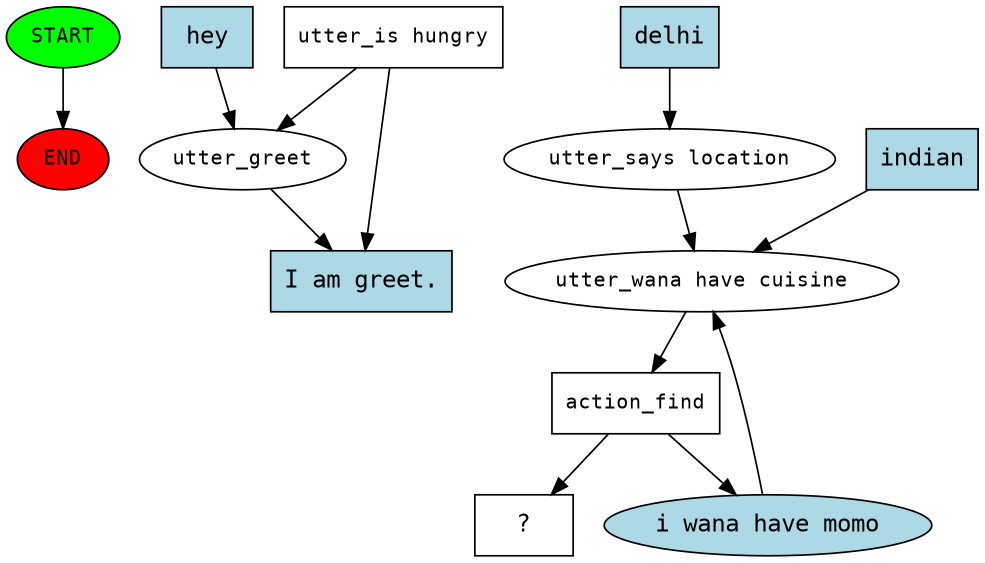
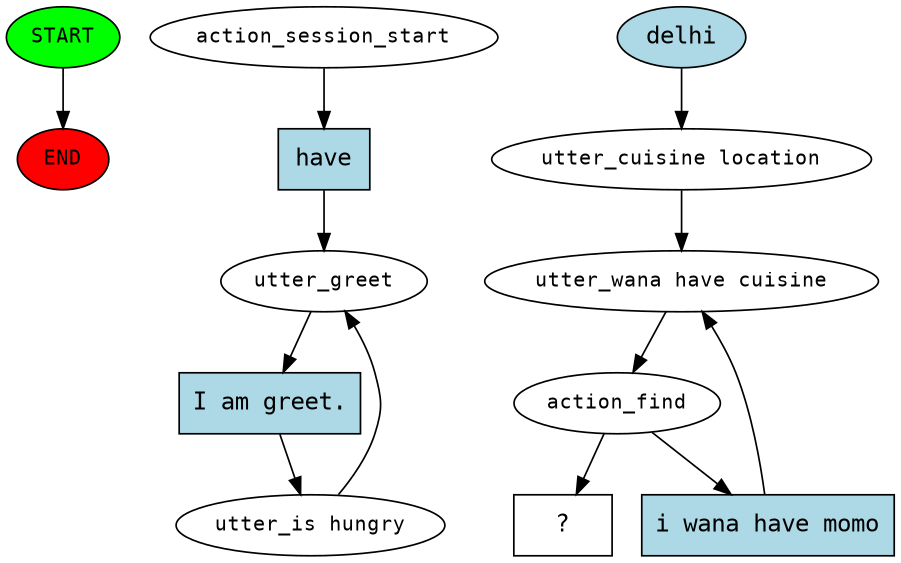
(207, 37) -> (324, 159)
none -> (324, 37)
(394, 37) -> (310, 525)
(670, 37) -> (682, 37)
(379, 151) -> (287, 456)
(670, 159) -> (682, 159)
(922, 159) -> none
(636, 403) -> (617, 403)
(768, 525) -> (768, 525)
